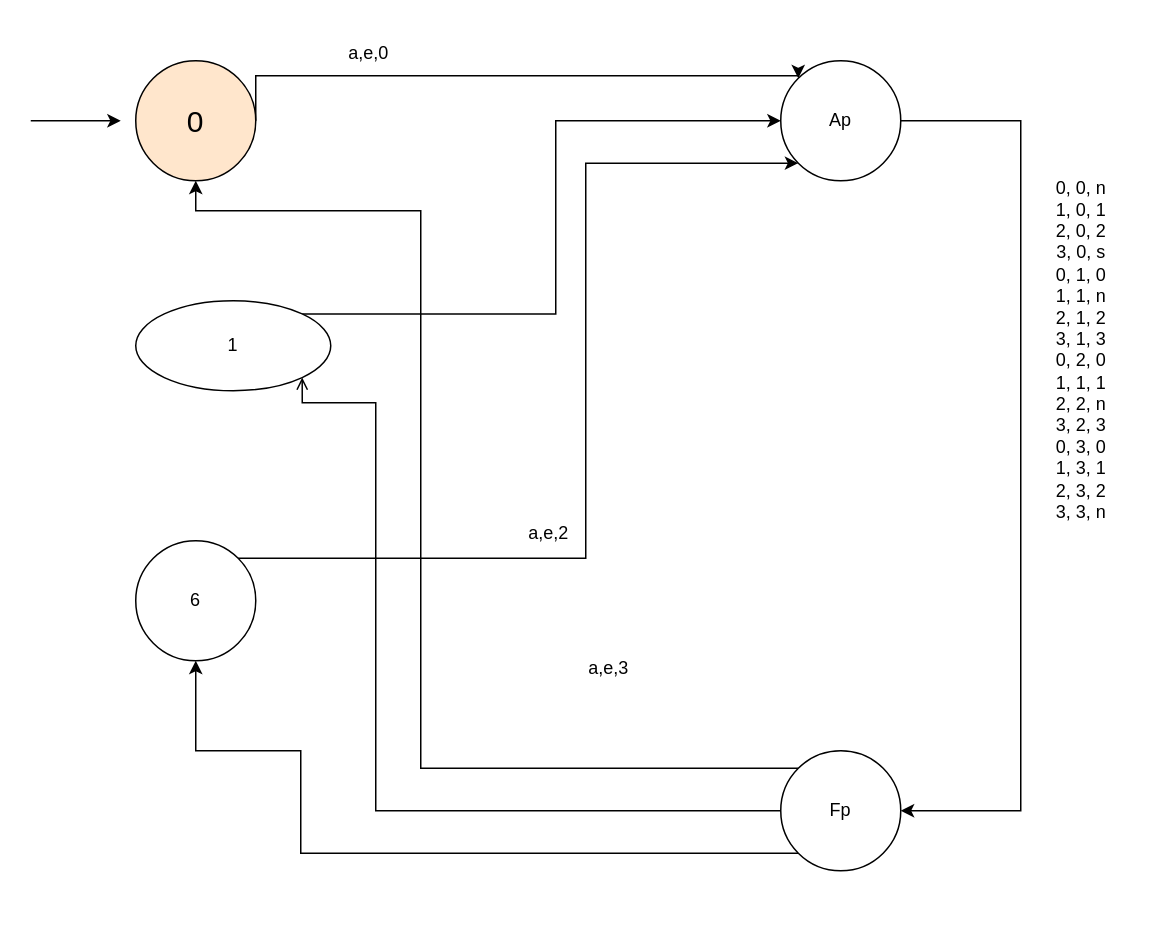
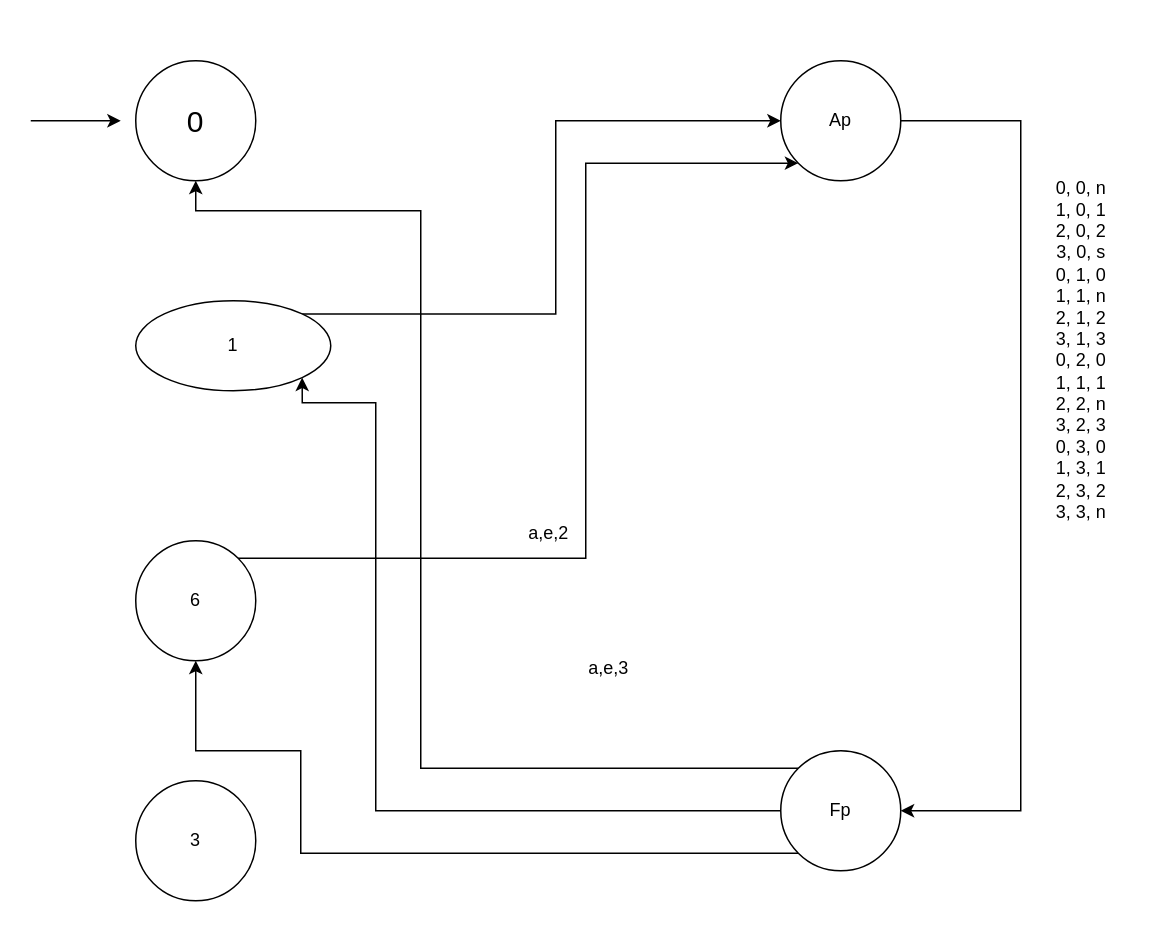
(368, 53) -> none
(511, 76) -> none
(196, 121) -> (196, 121)
(302, 386) -> (302, 389)
none -> (196, 841)
